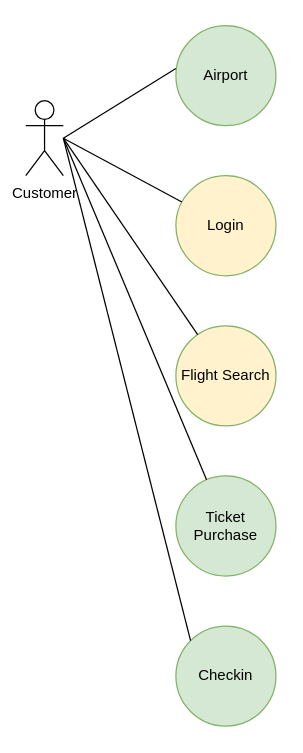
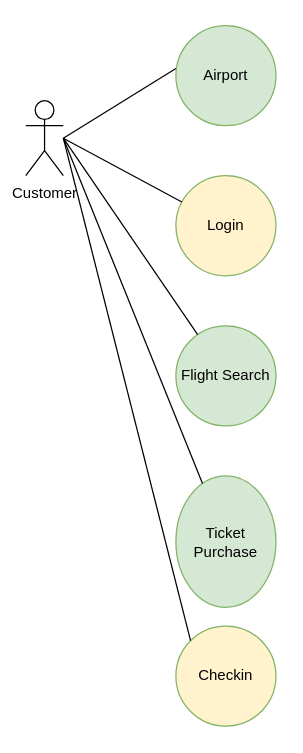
(226, 376) -> (226, 376)
(226, 526) -> (226, 541)
(226, 676) -> (226, 676)
